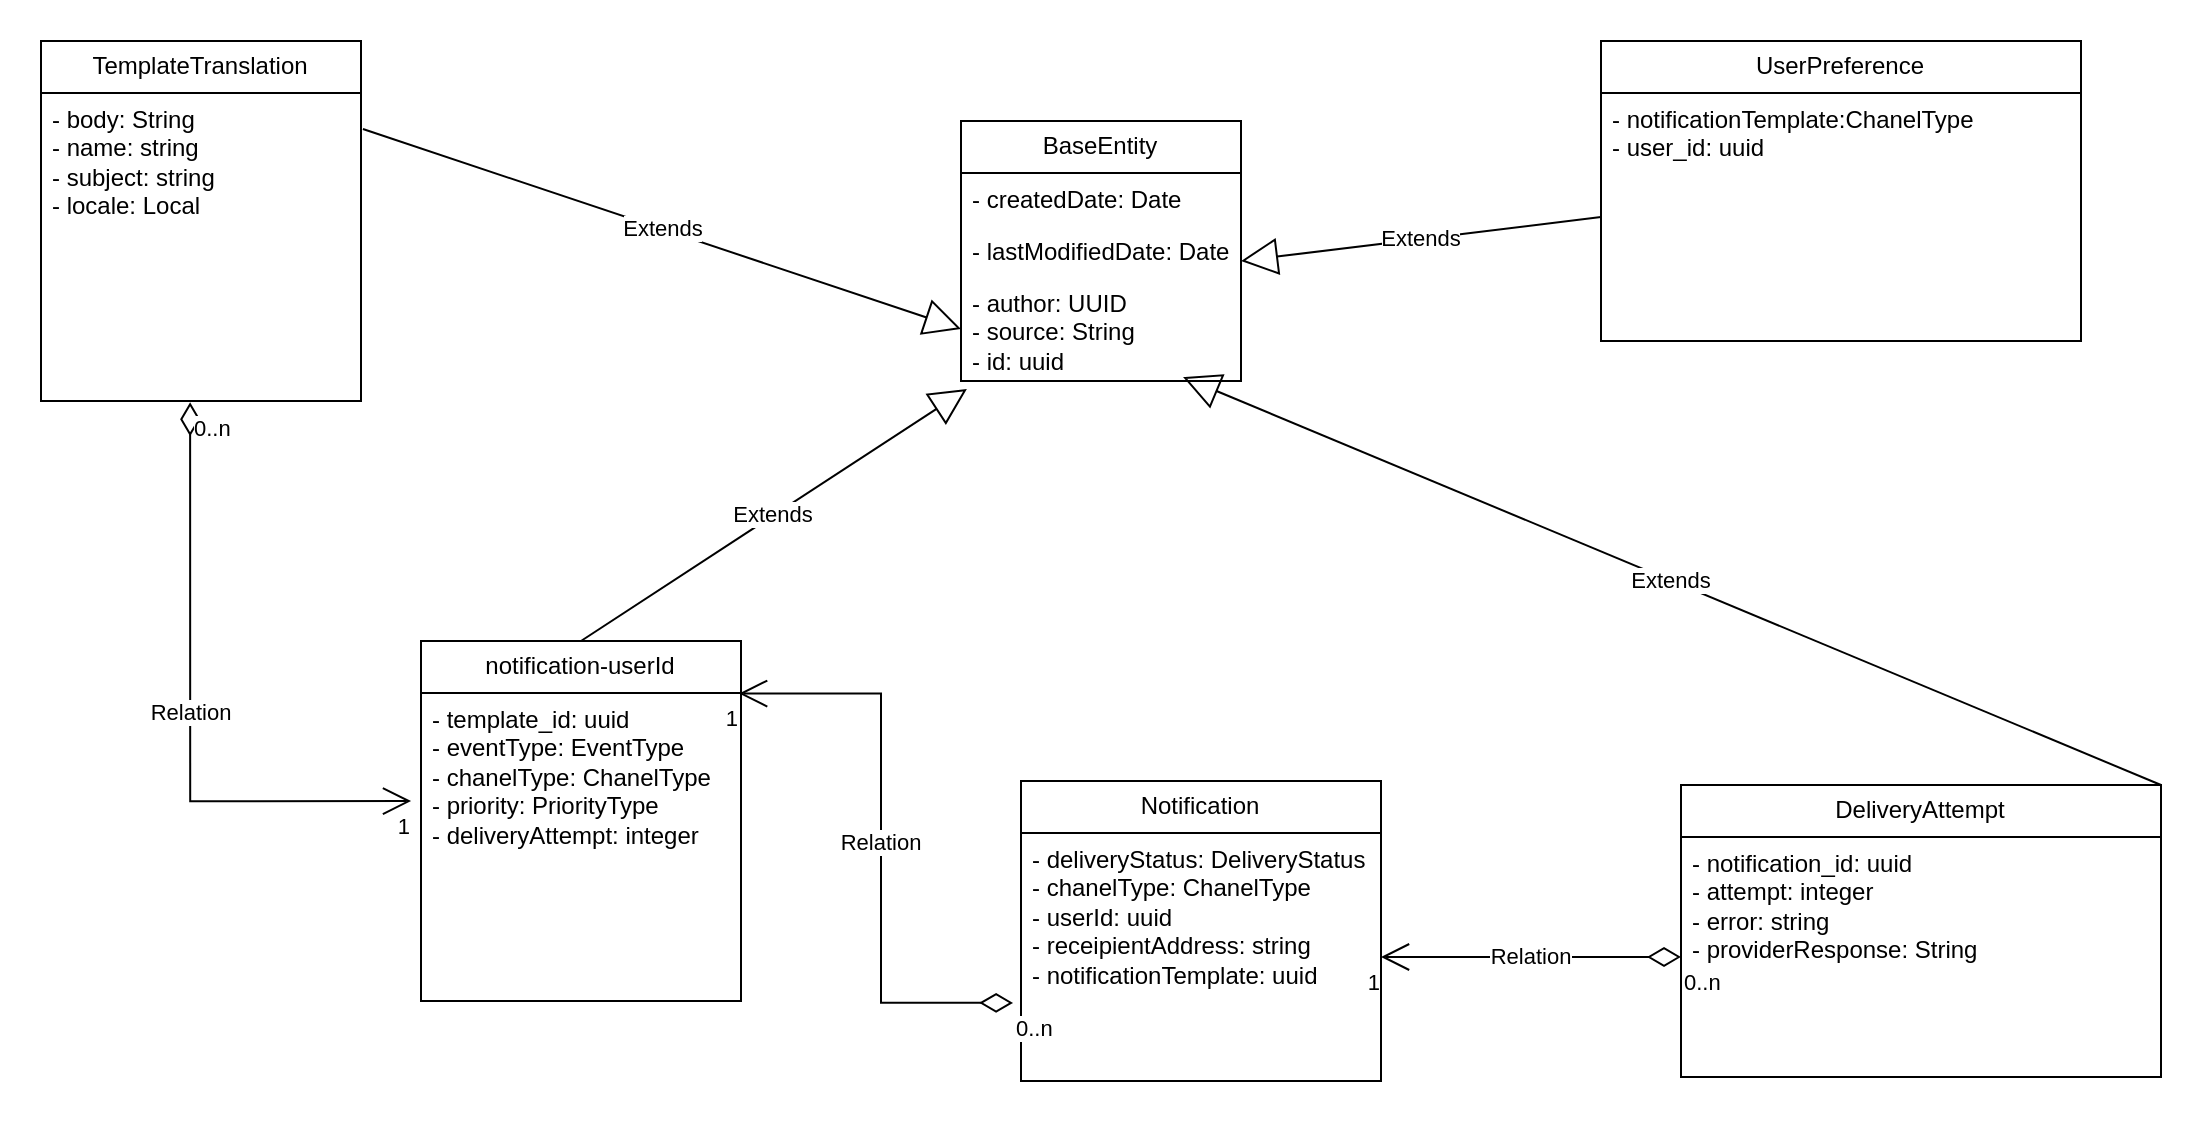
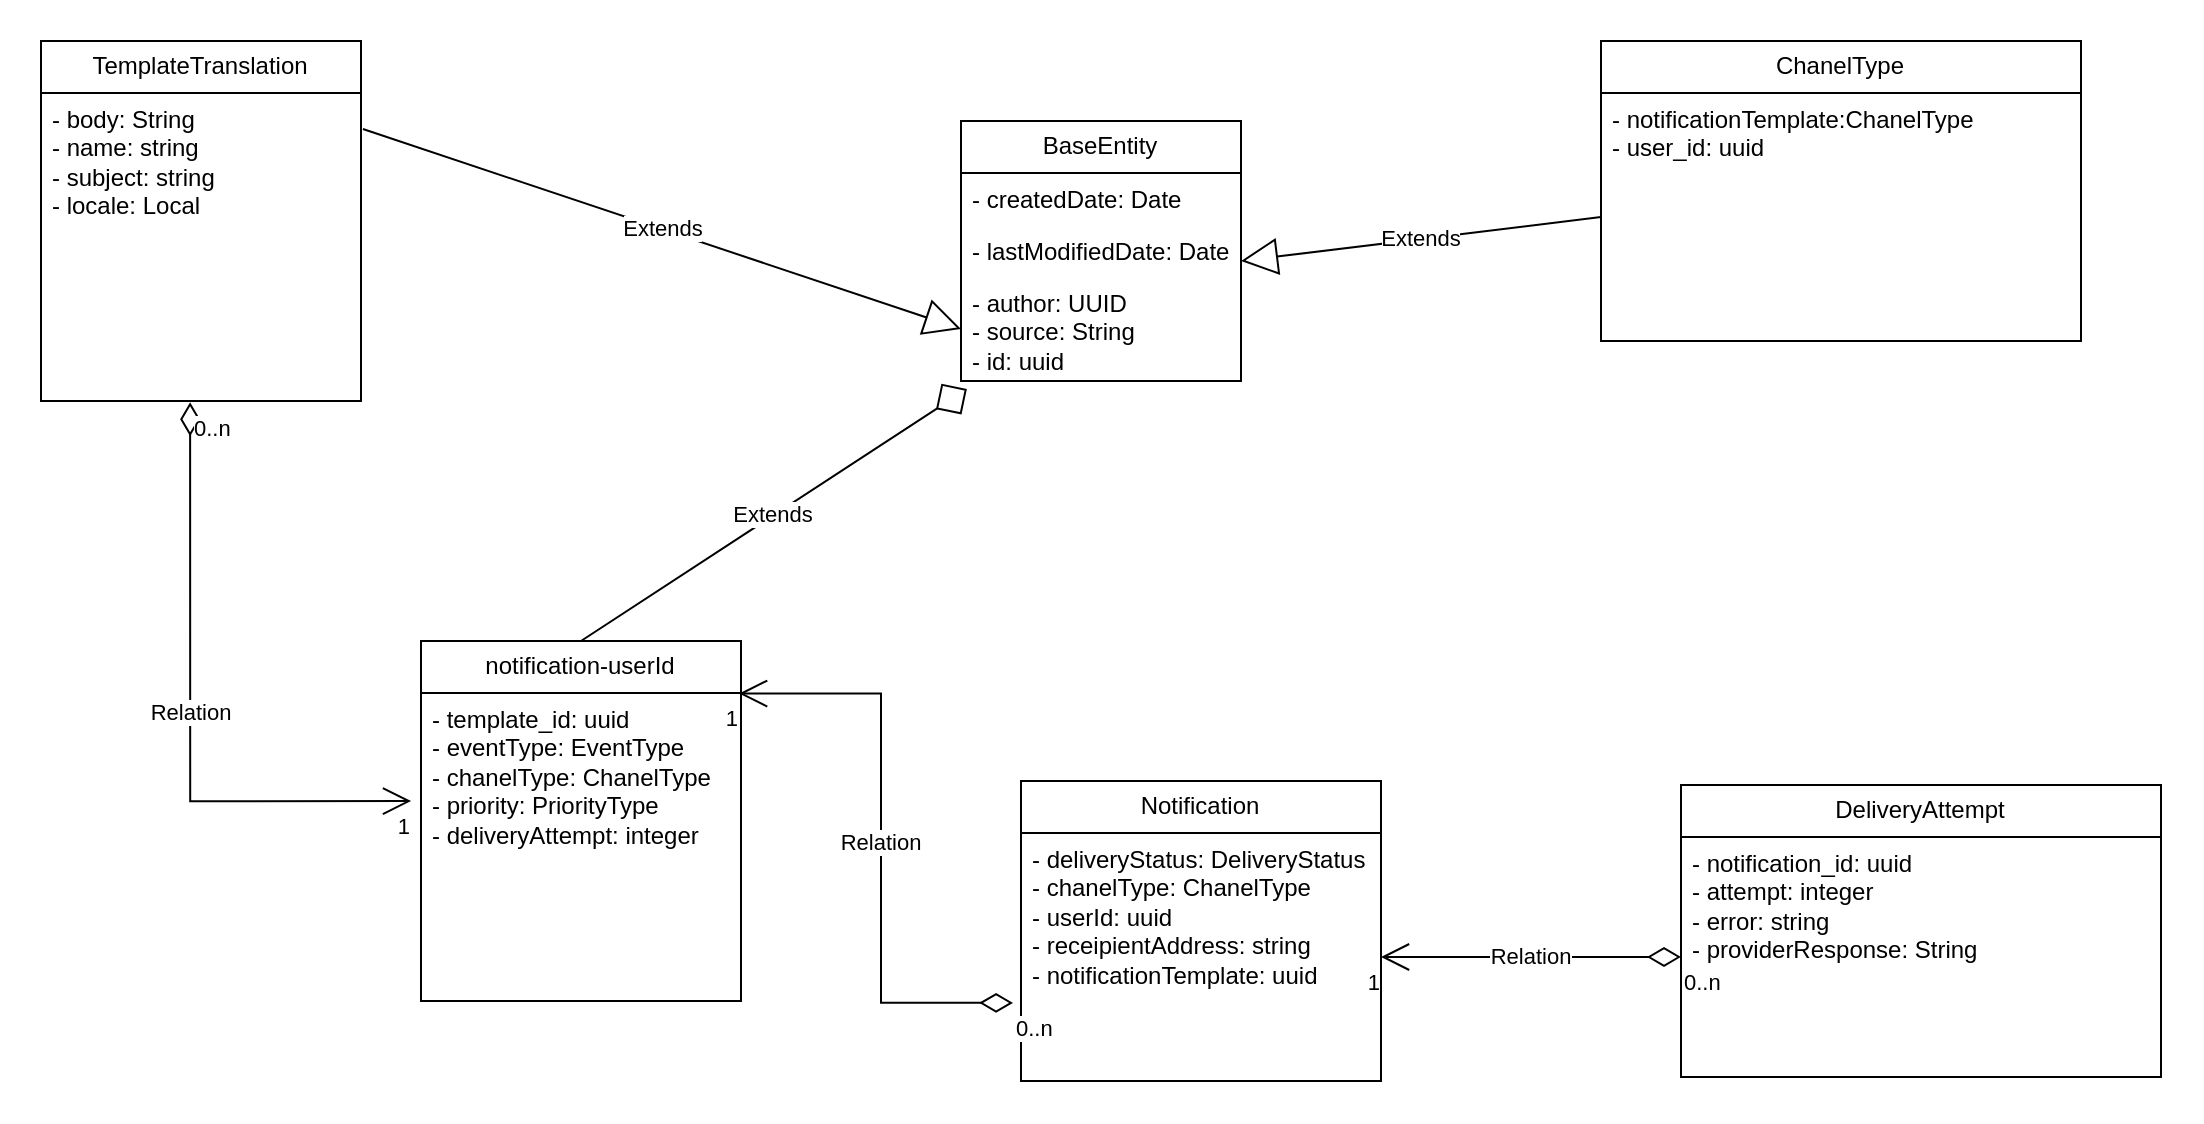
(1841, 67) -> (1841, 67)
(935, 410) -> (936, 409)
(1927, 688) -> none
